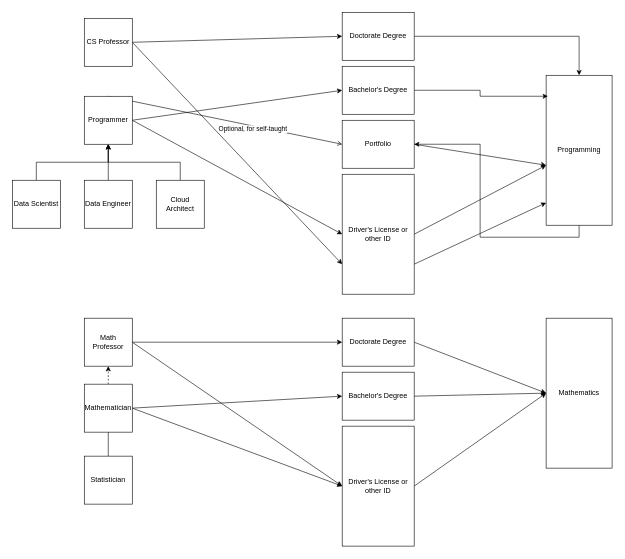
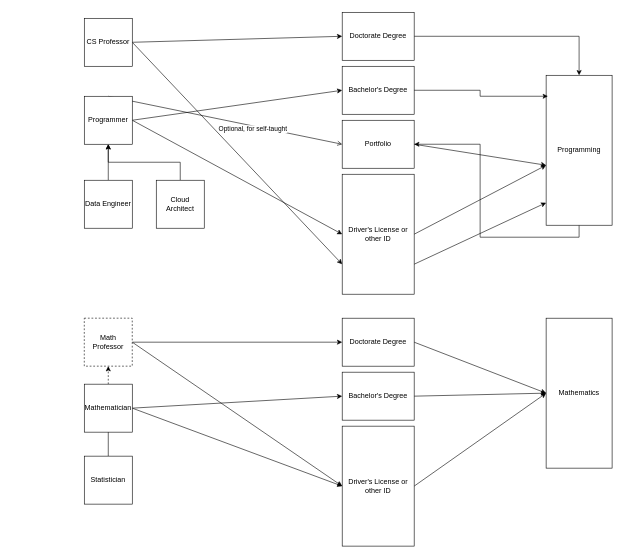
(62, 162) -> none
(36, 204) -> none
(108, 342) -> (108, 342)
